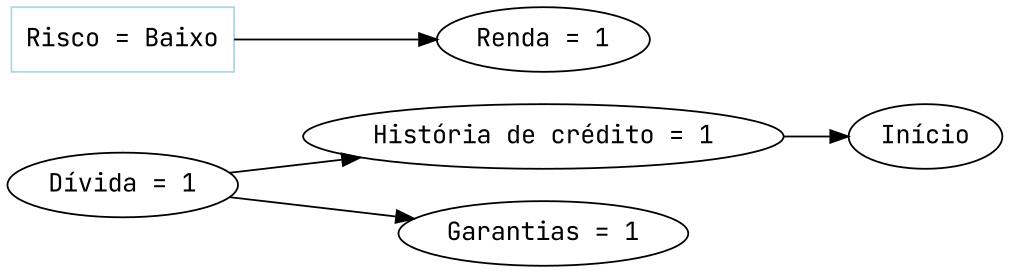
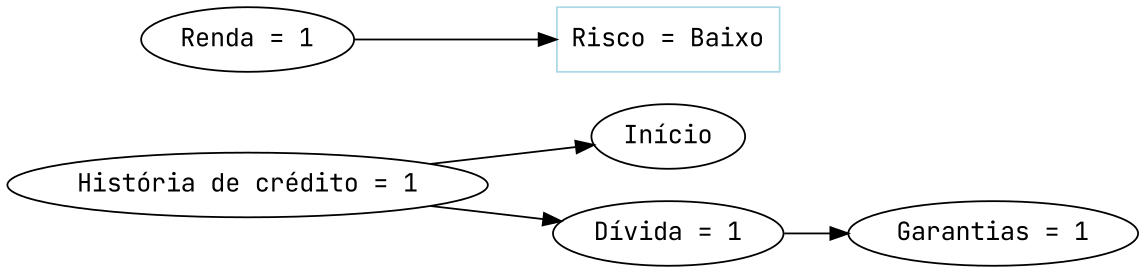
(326, 40) -> (446, 40)
(286, 166) -> (487, 213)
